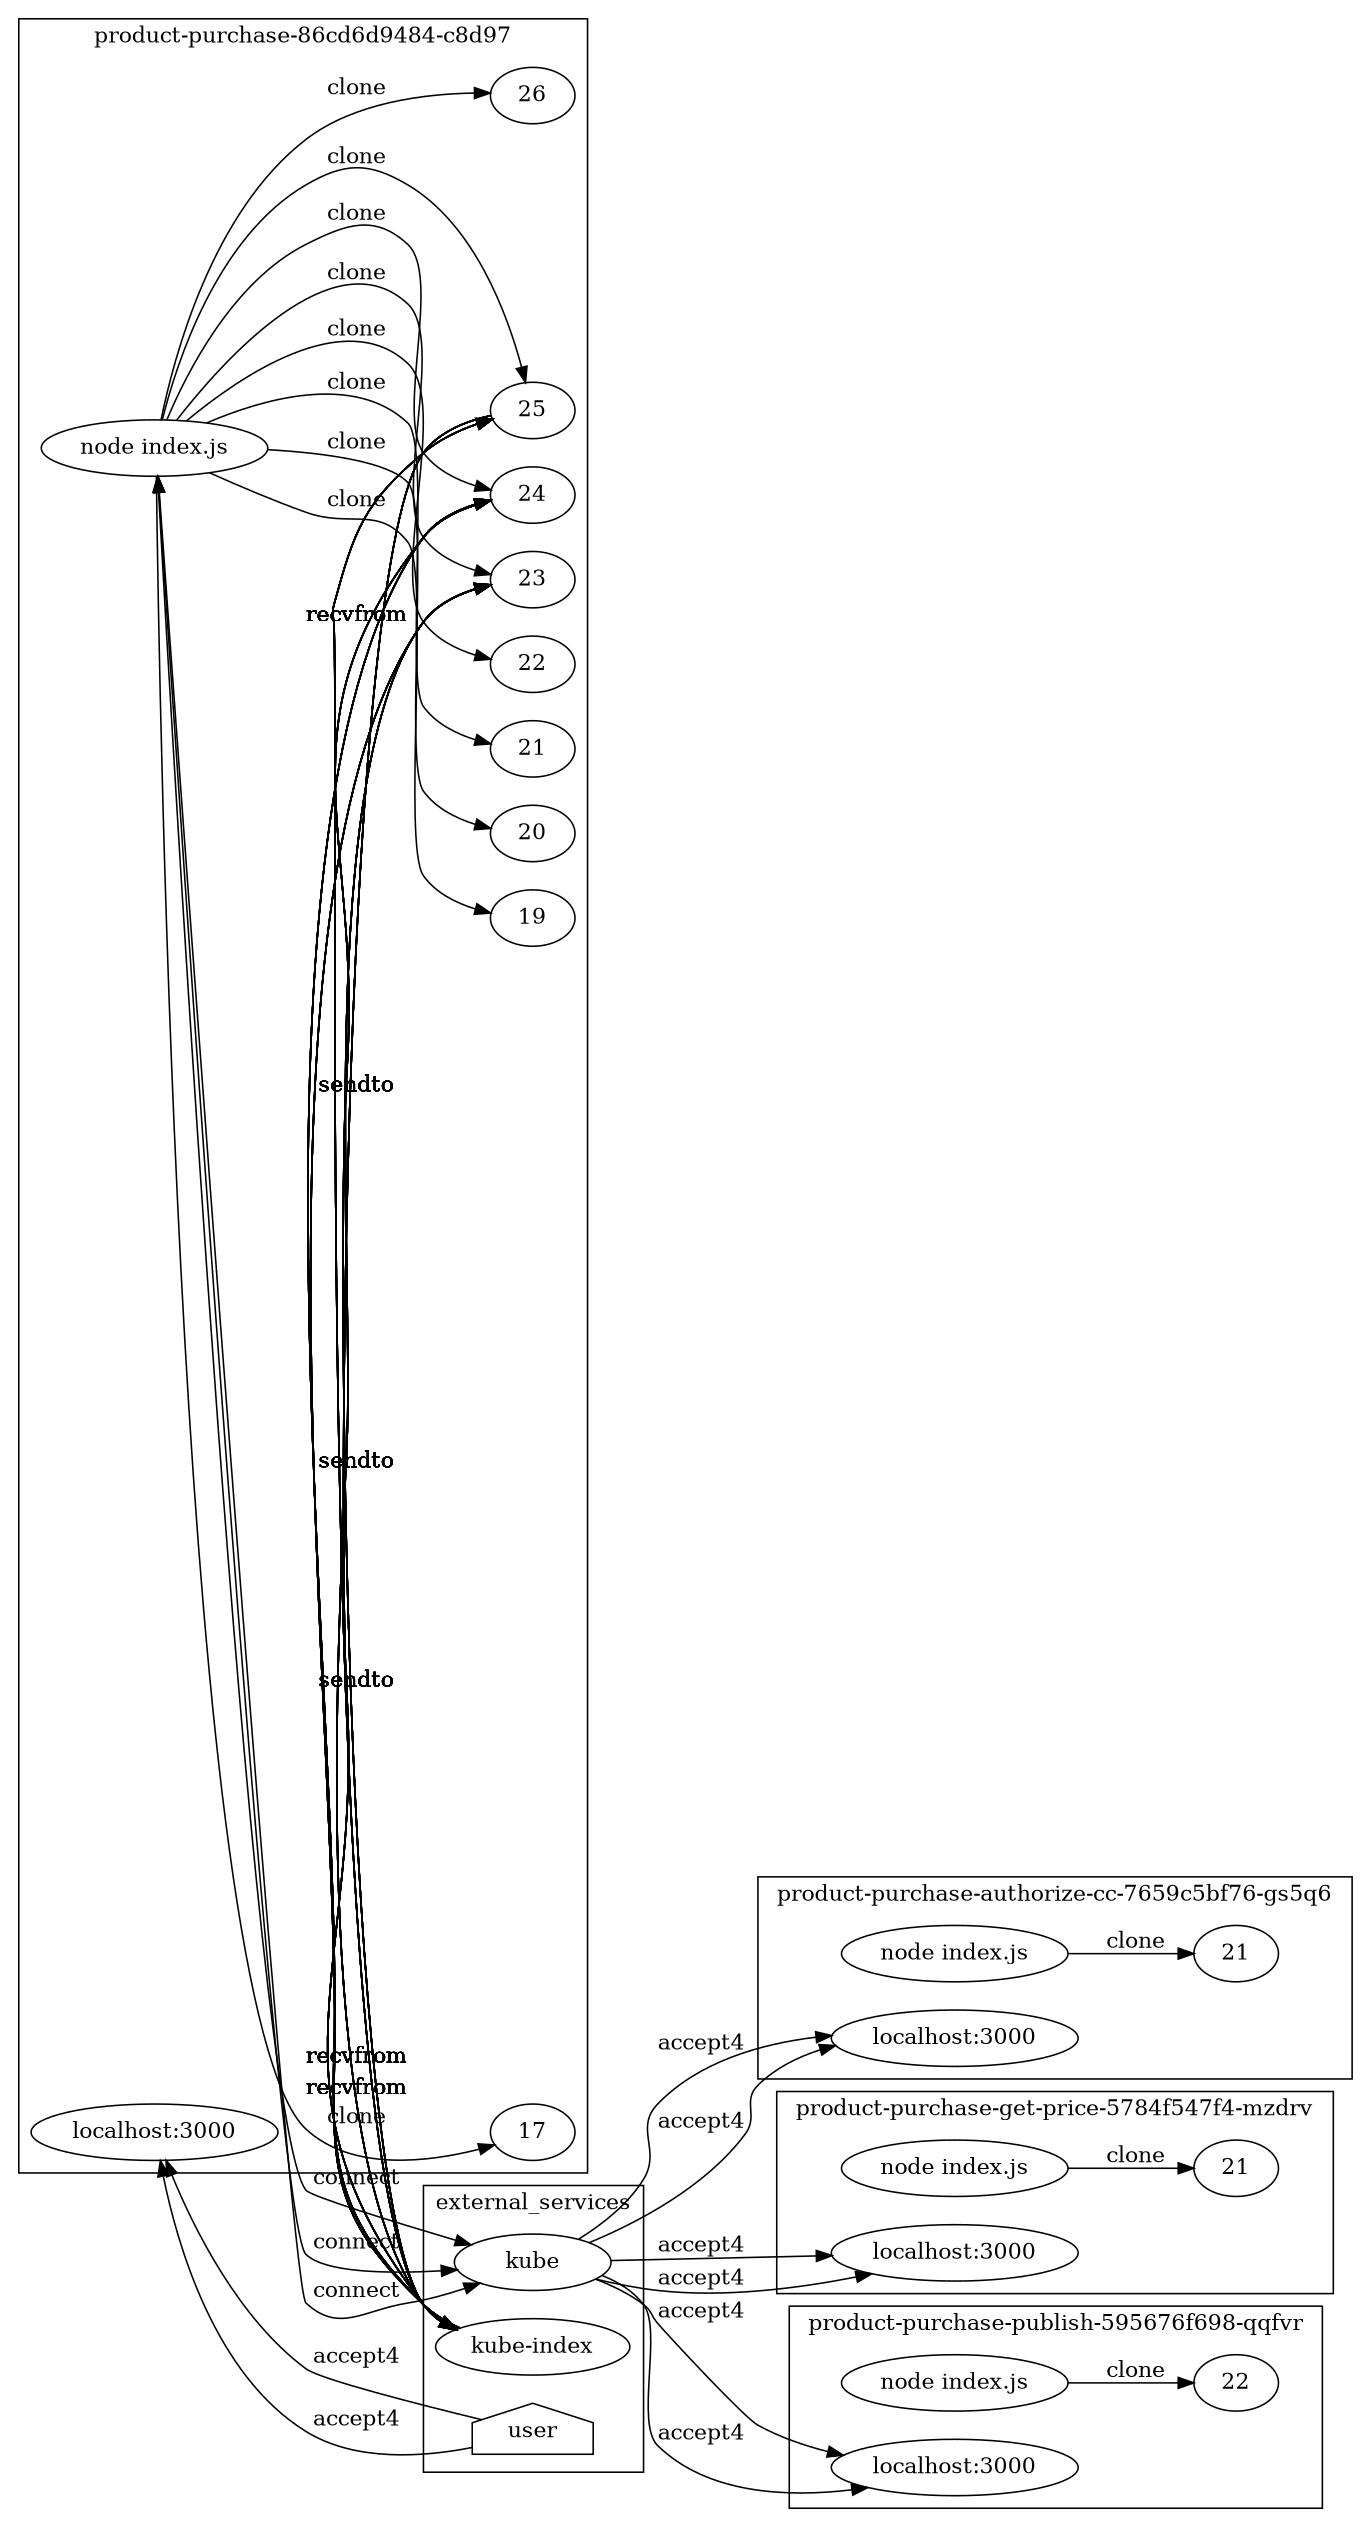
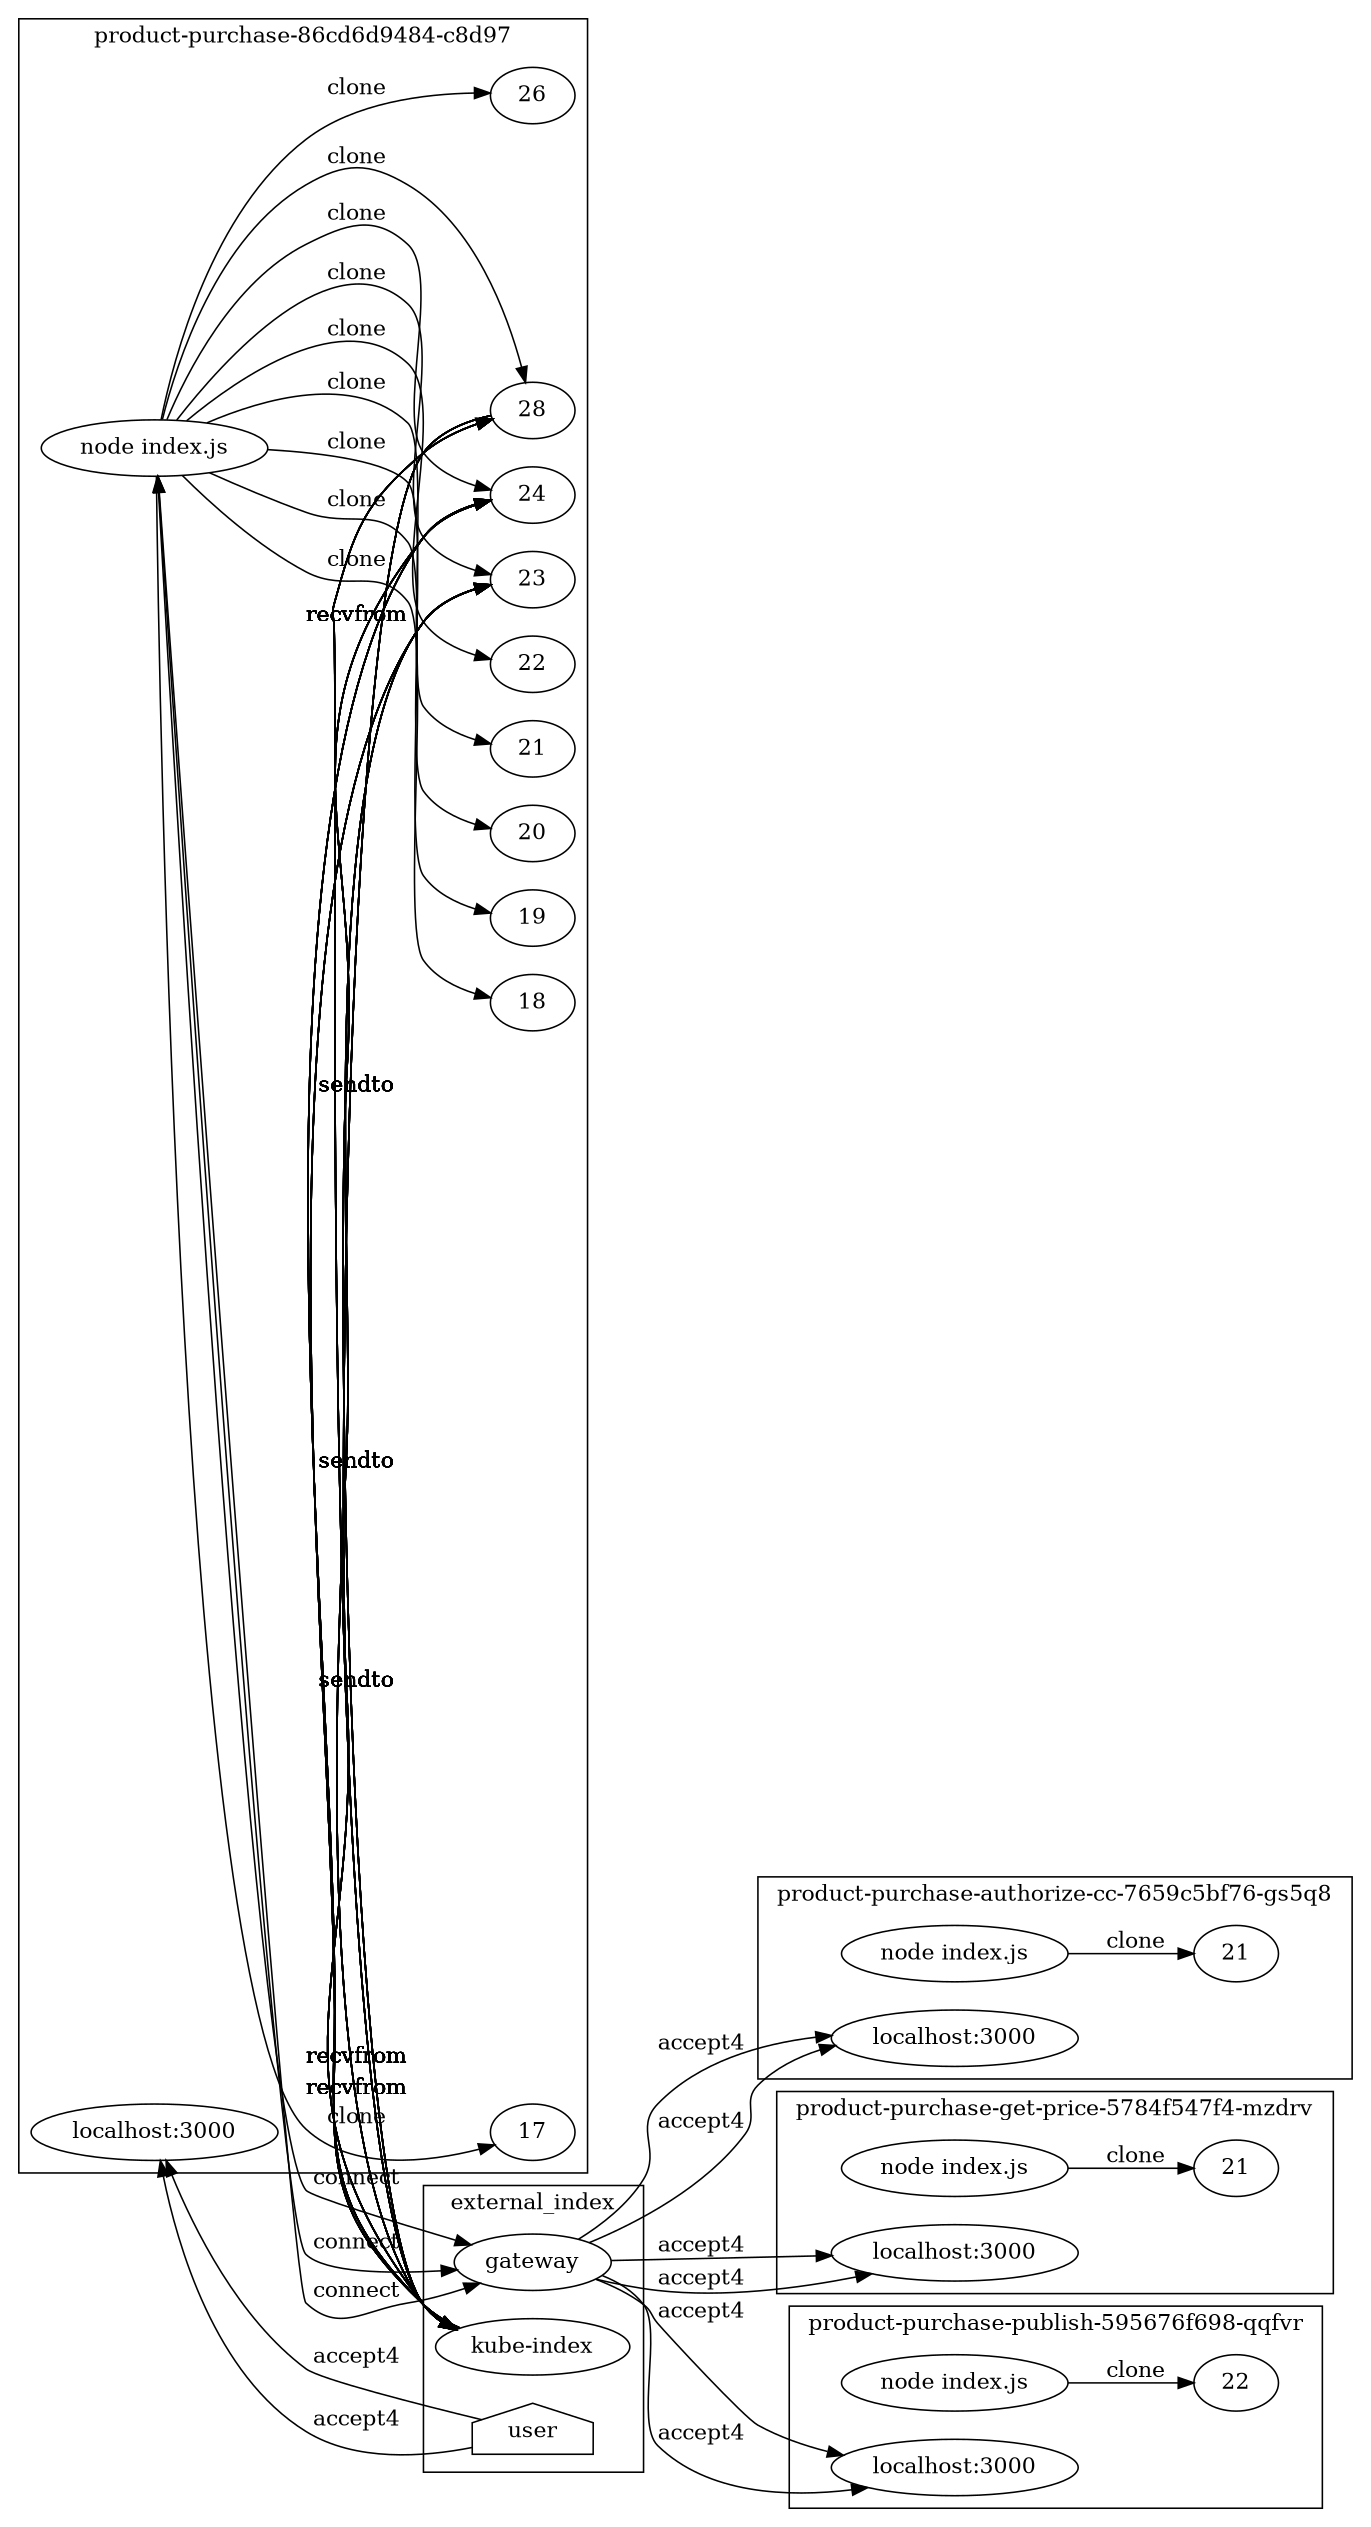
(533, 410) -> (533, 410)
none -> (533, 1003)
(1055, 1895) -> (1055, 1895)
(533, 2204) -> (533, 2204)
(533, 2262) -> (533, 2262)
